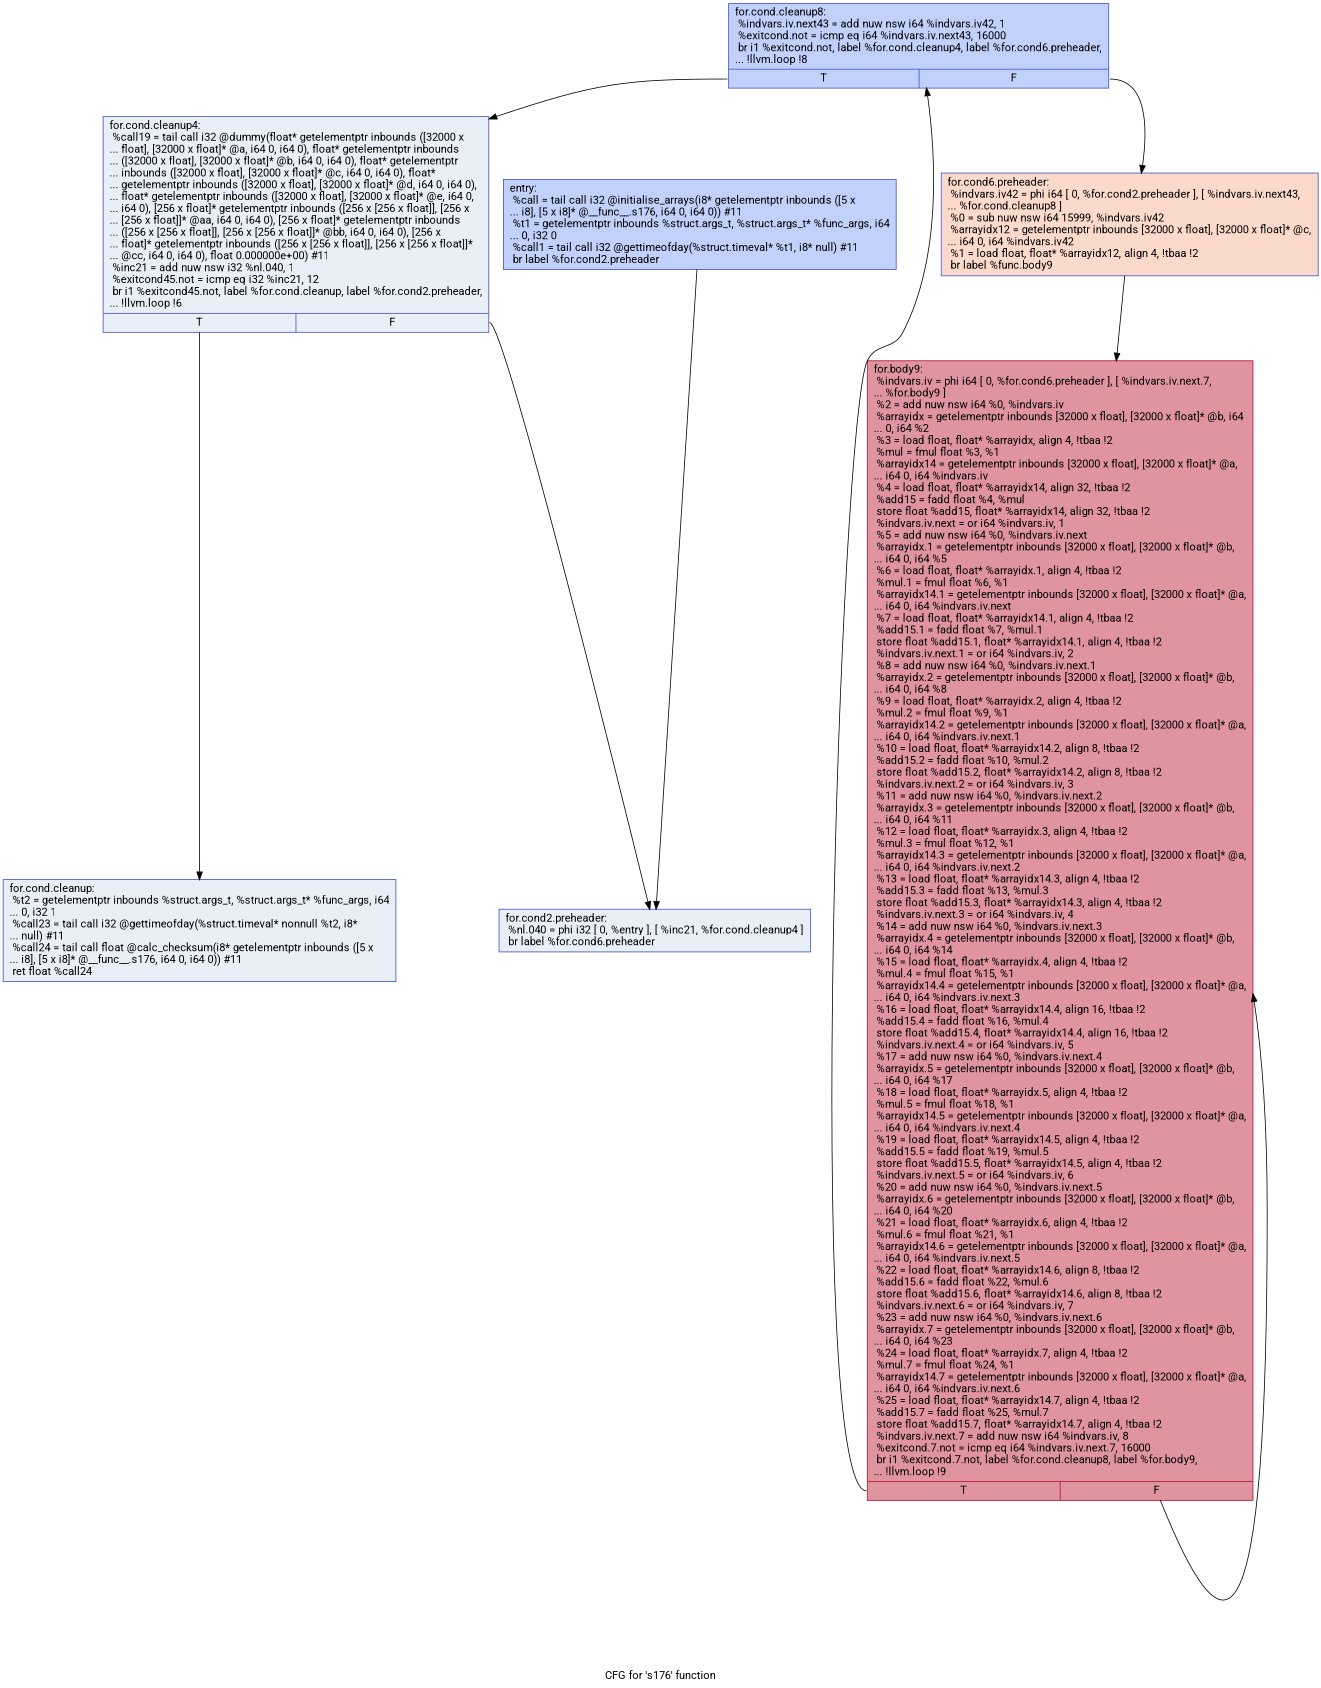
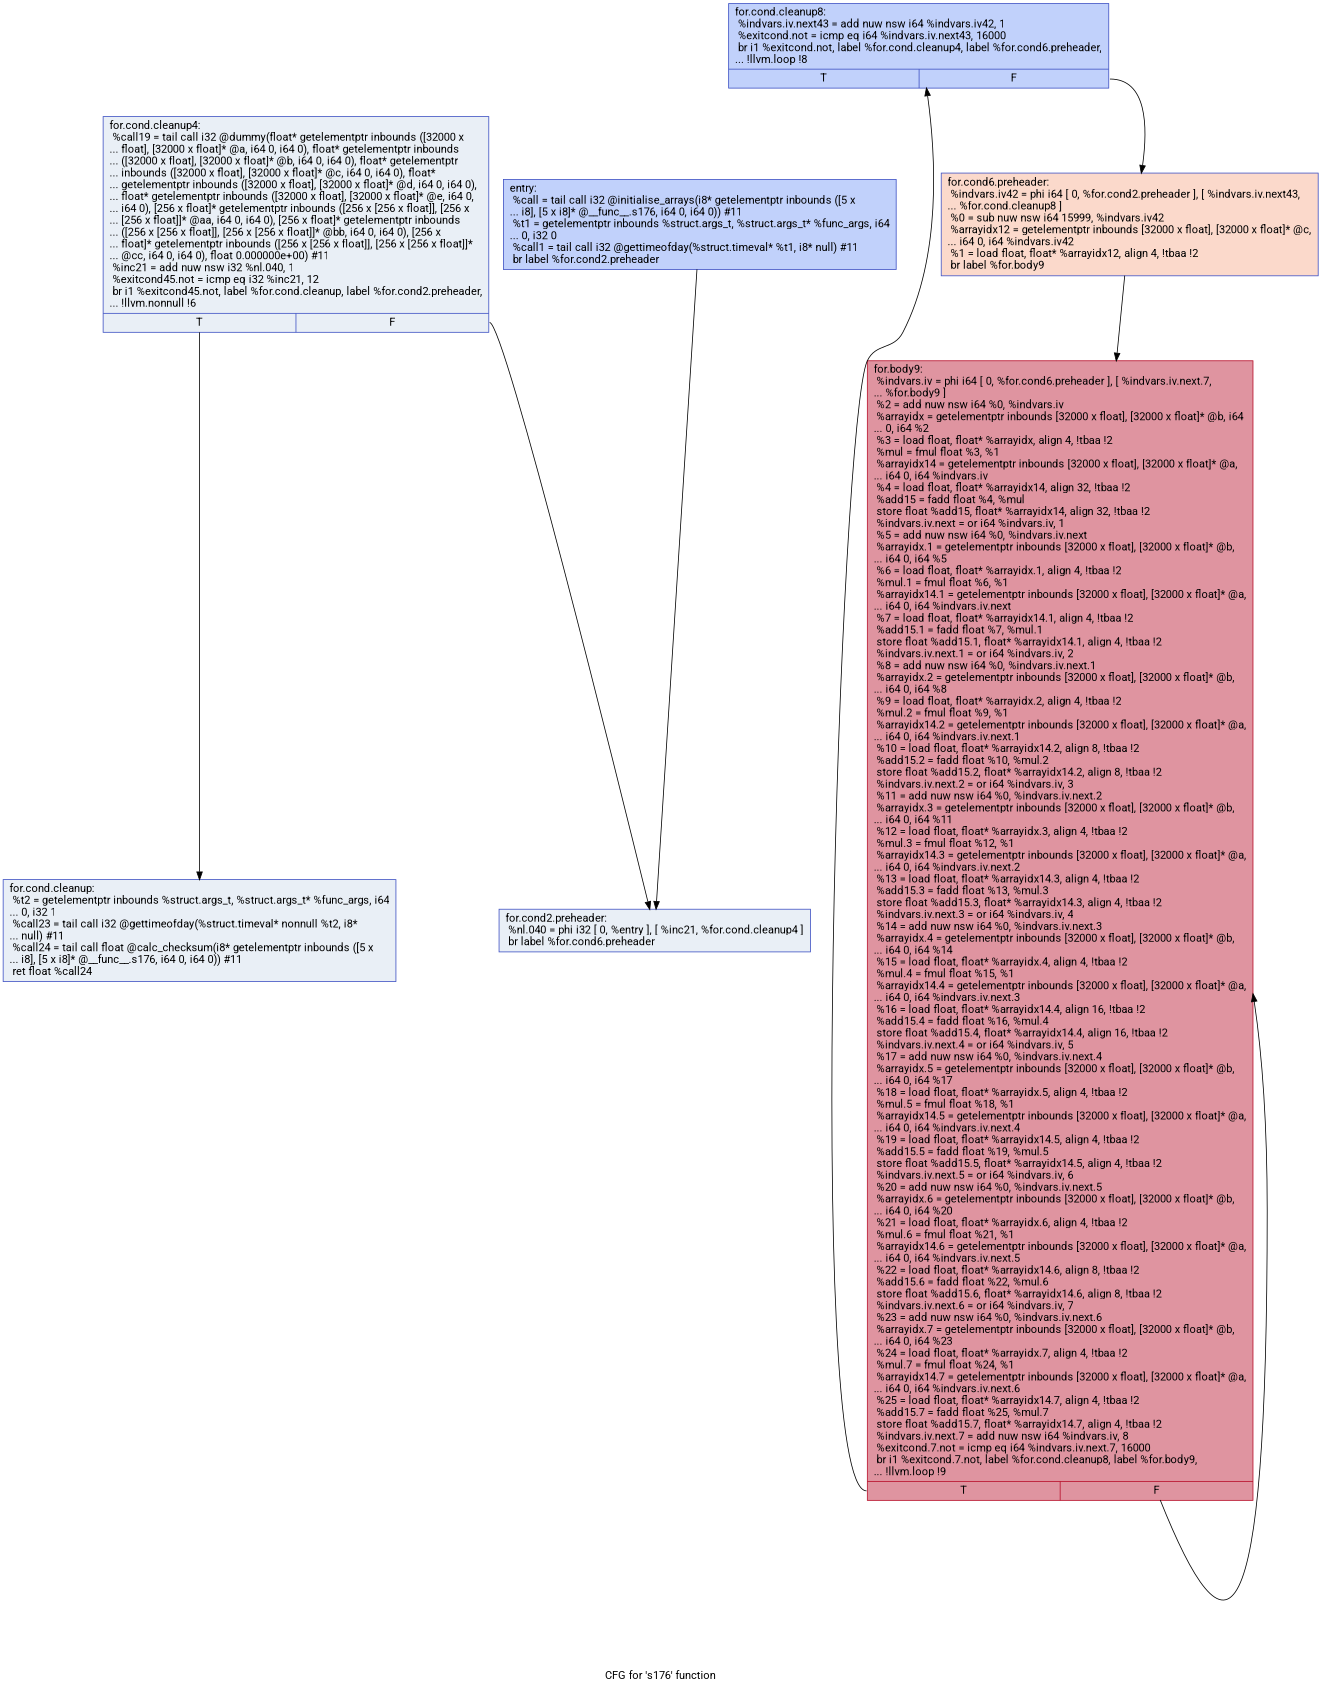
(610, 85) -> none
(1000, 266) -> (996, 266)
(146, 303) -> (153, 303)
